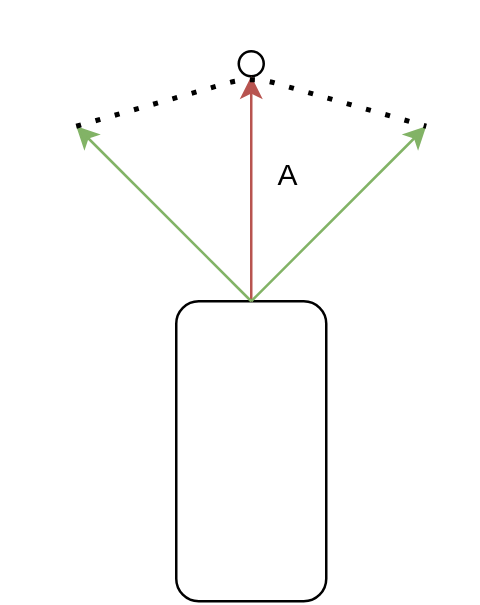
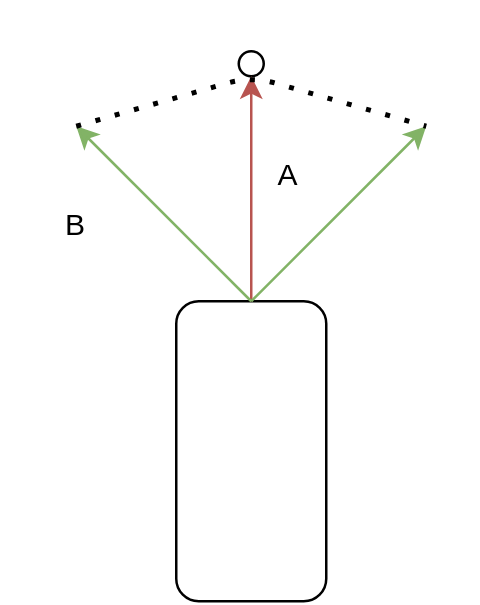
none -> (76, 226)
